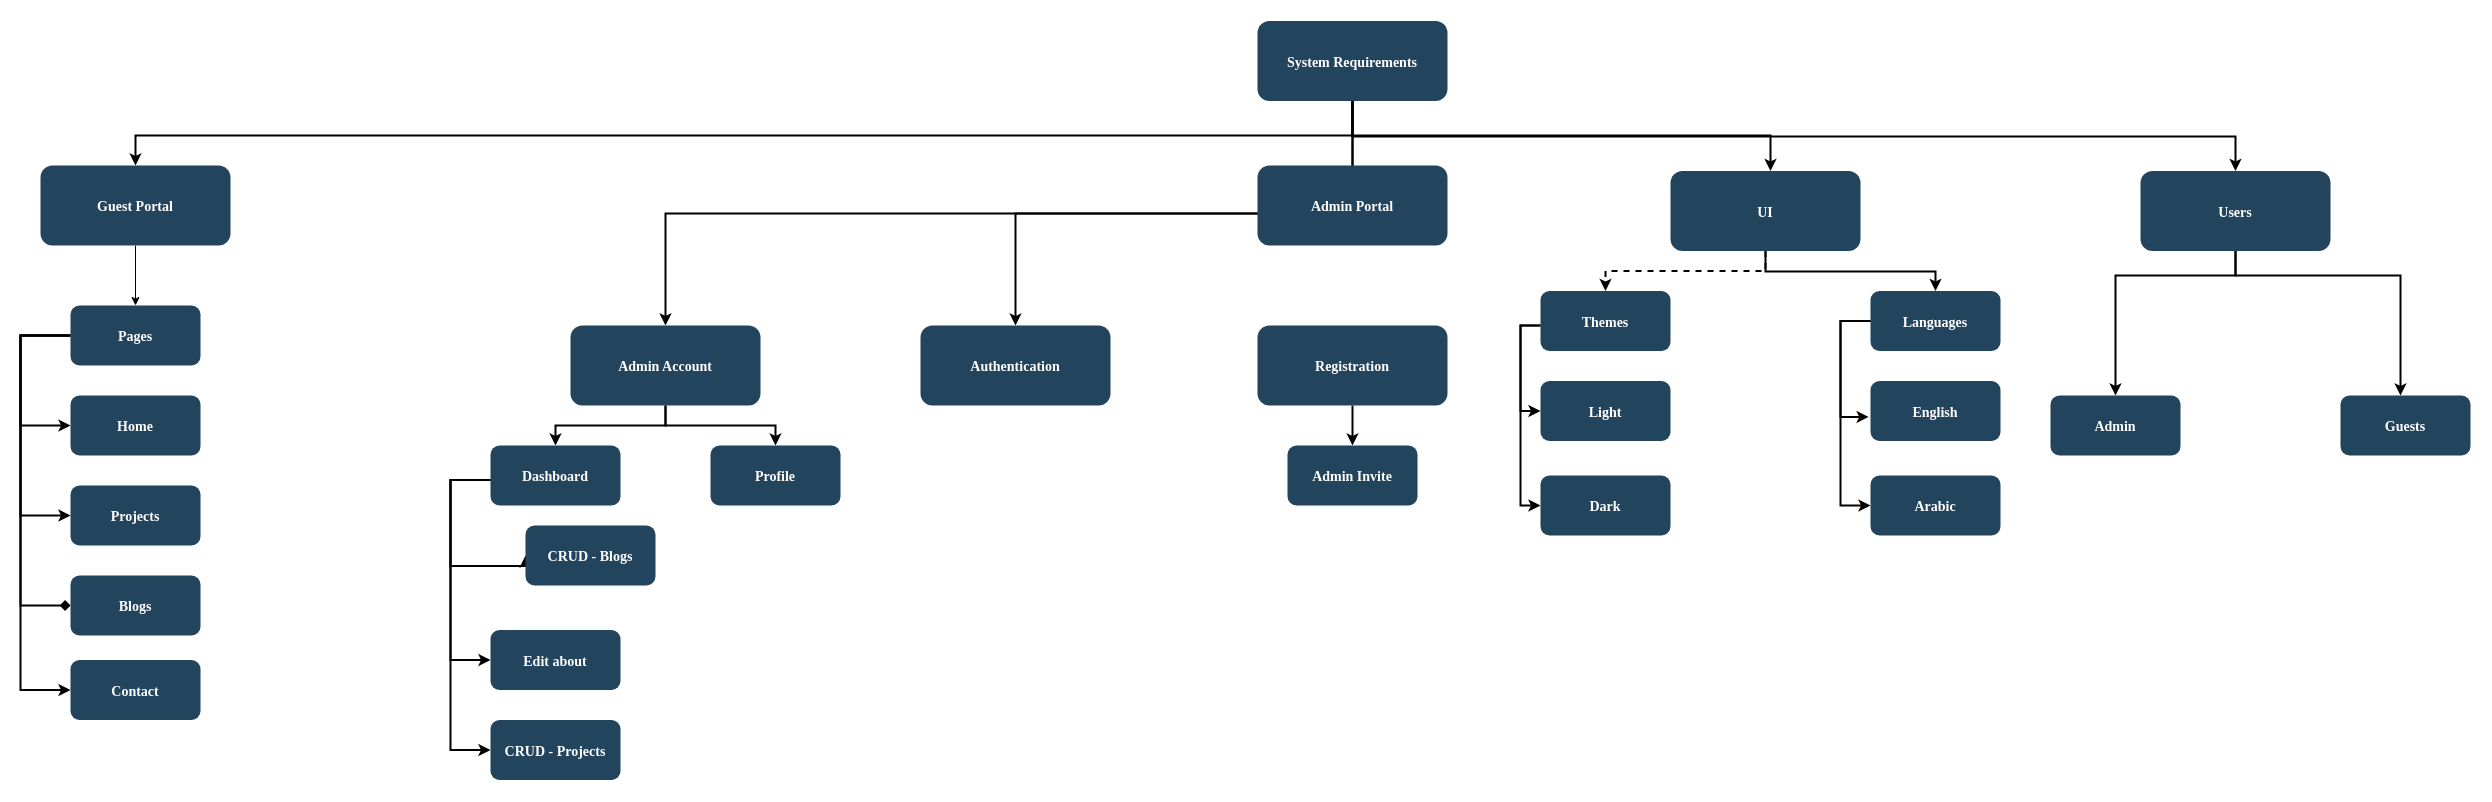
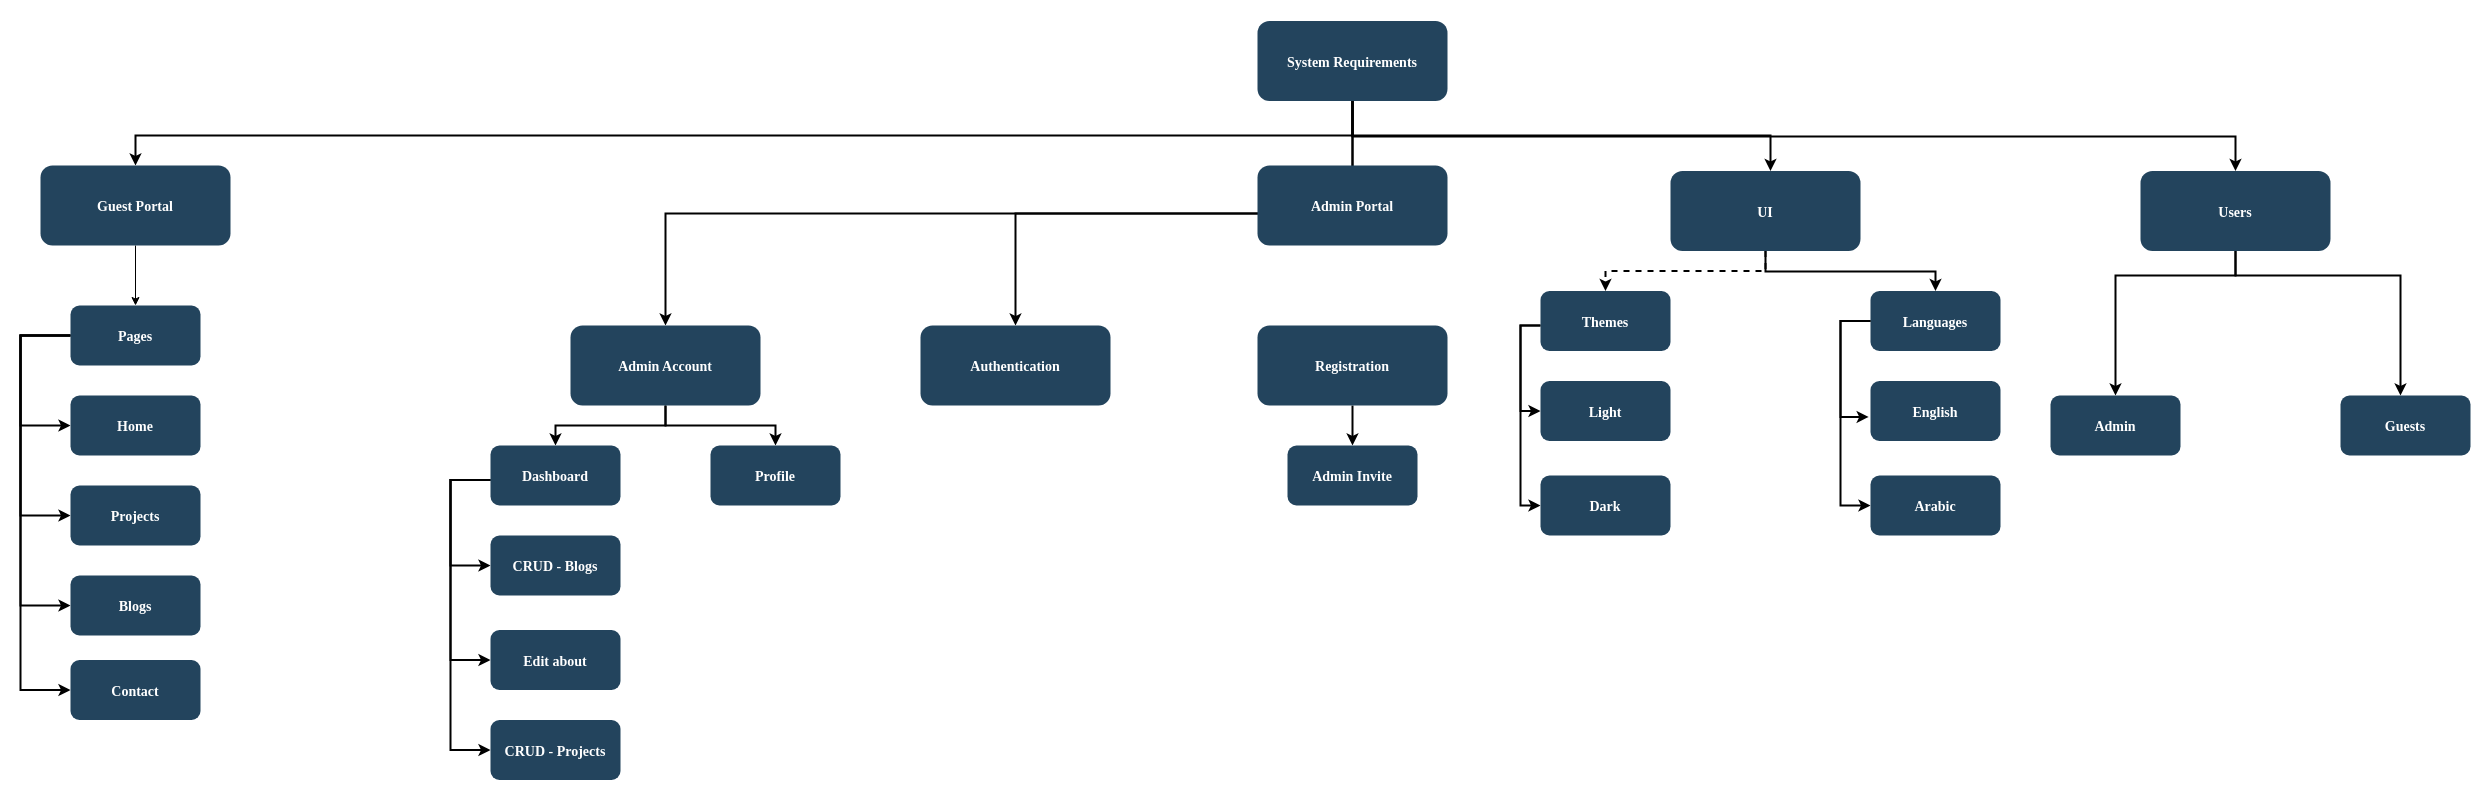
(591, 556) -> (556, 566)
(59, 606) -> (60, 606)
